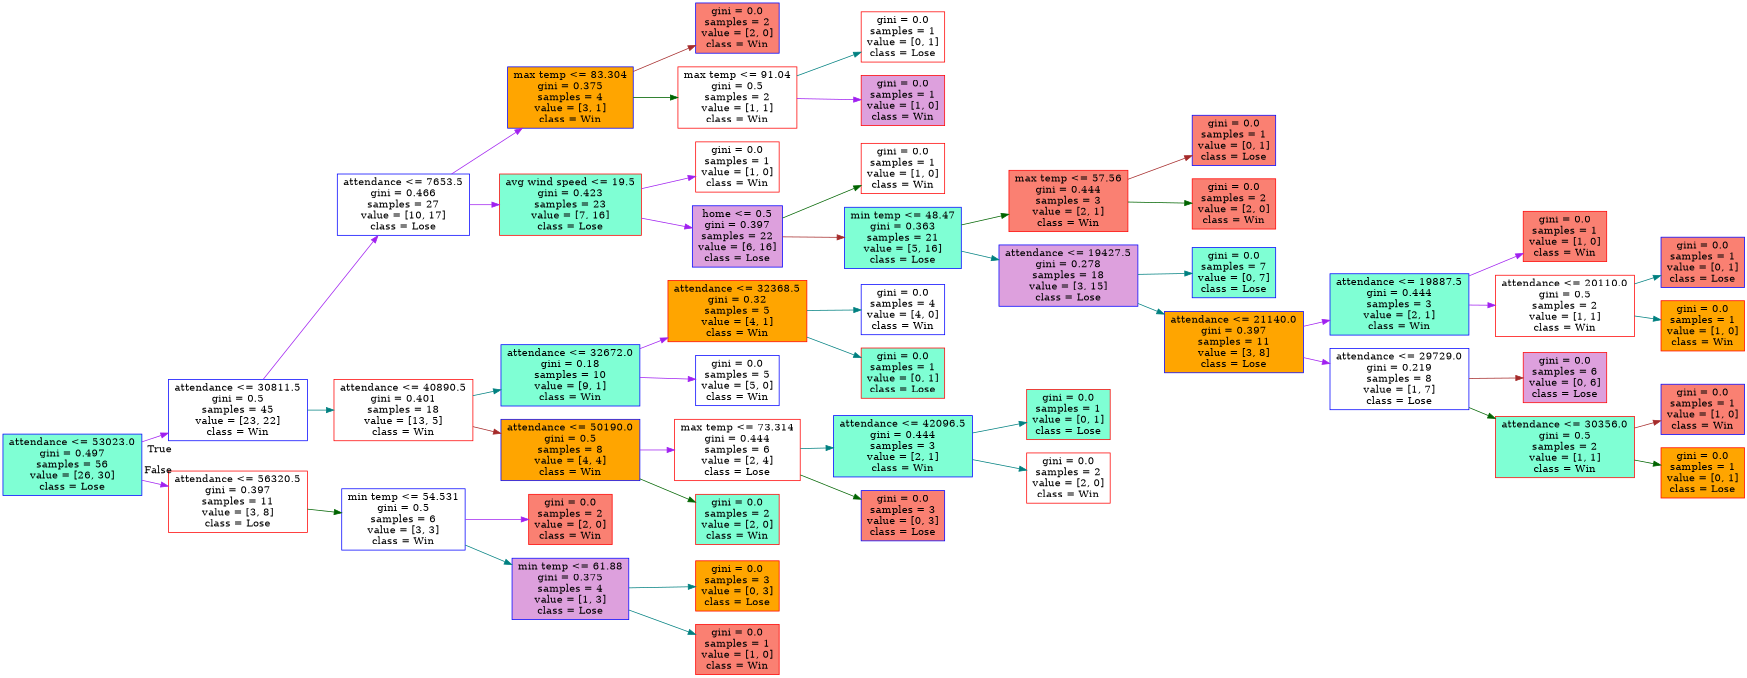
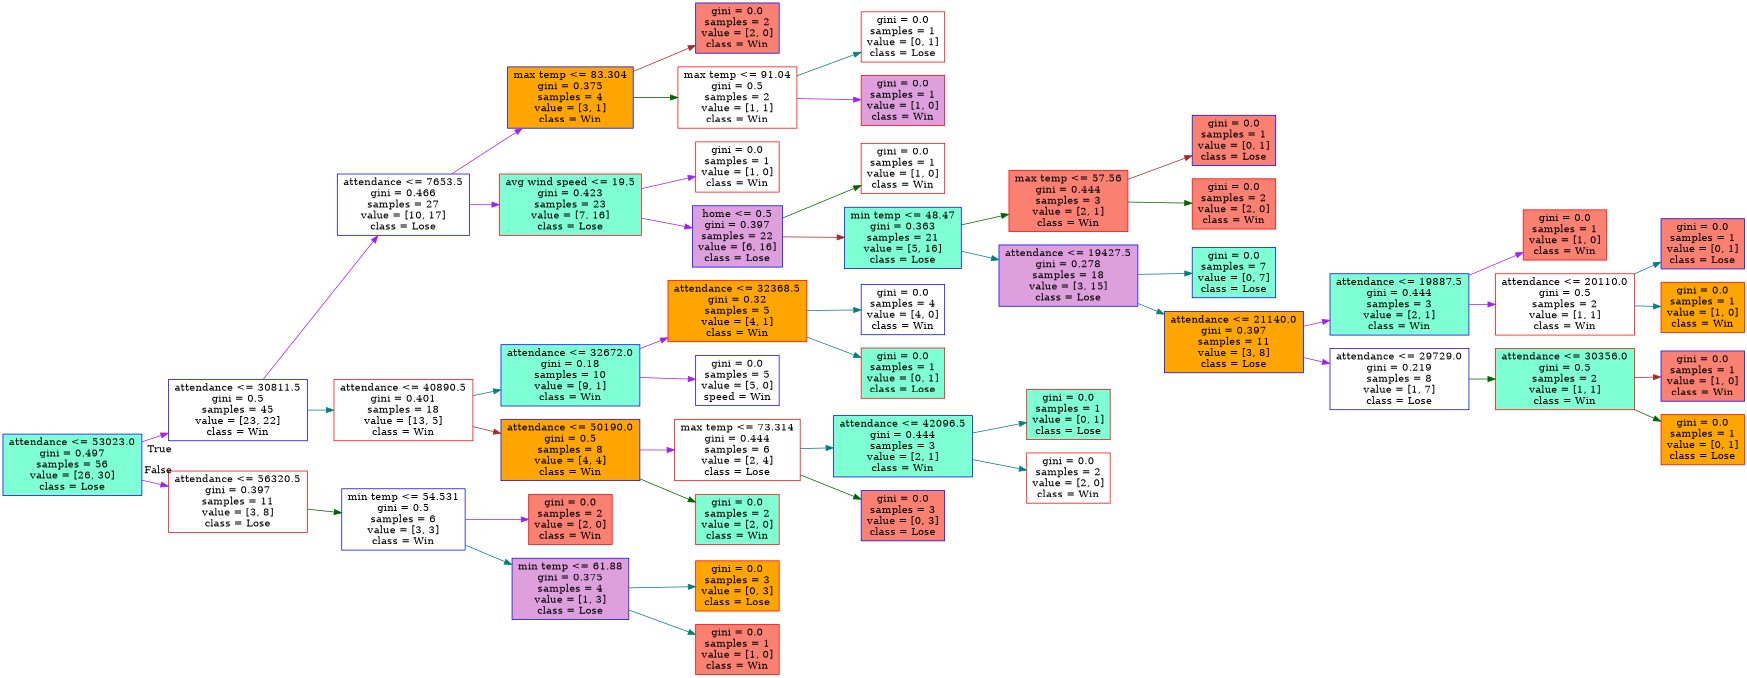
(1565, 378) -> none
(737, 381) -> (737, 381)
